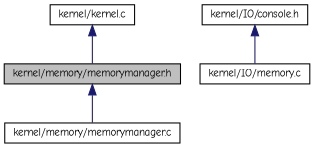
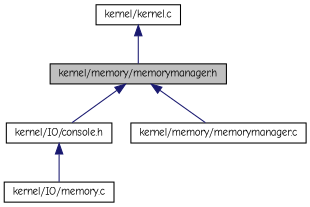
none -> (94, 106)
